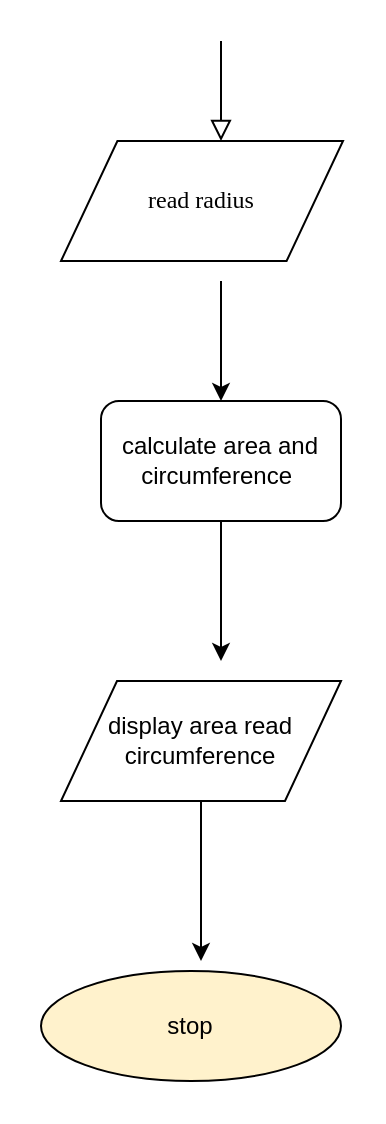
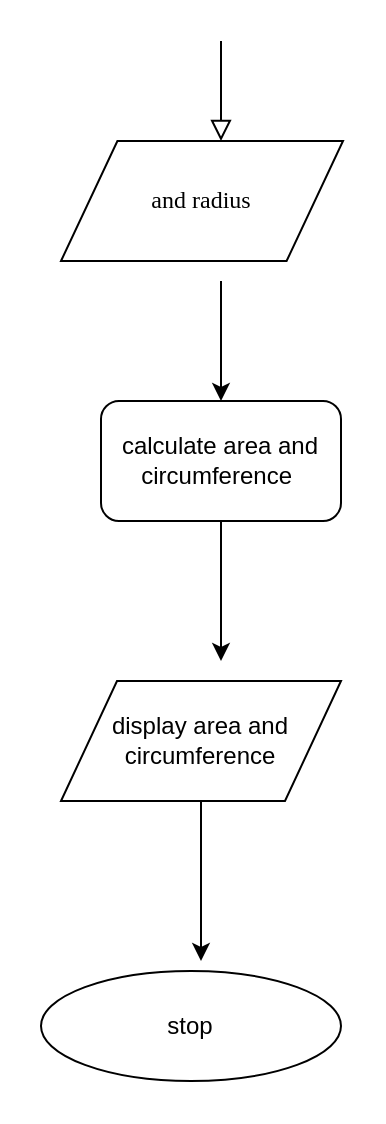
(202, 201) -> (202, 201)
(201, 741) -> (201, 741)
(191, 1026) -> (191, 1026)
